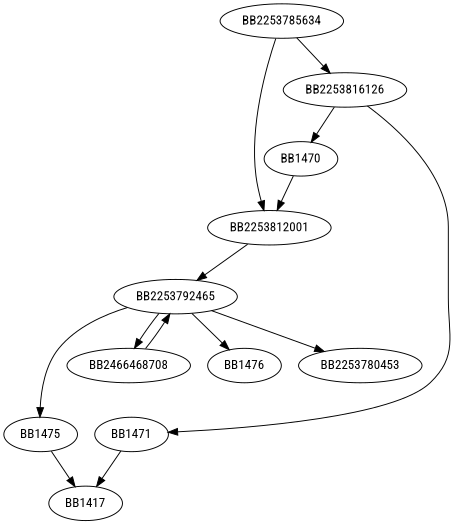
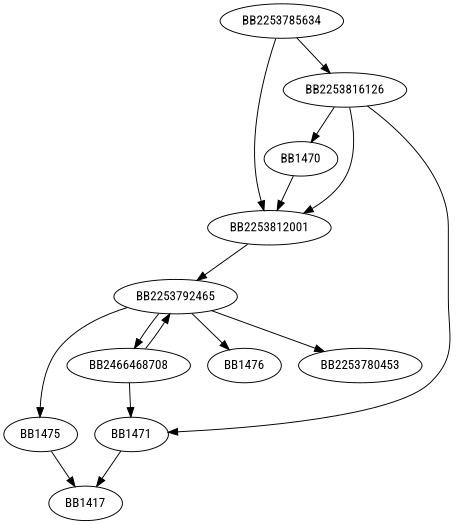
none -> (350, 165)
none -> (130, 395)
